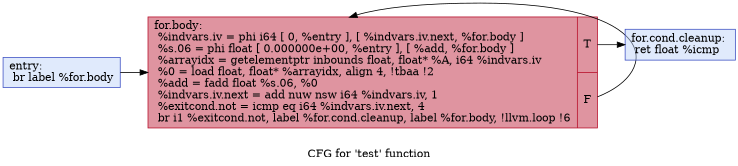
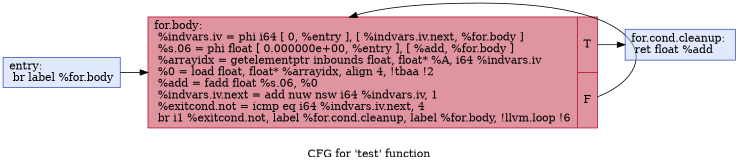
(676, 50) -> (672, 50)
